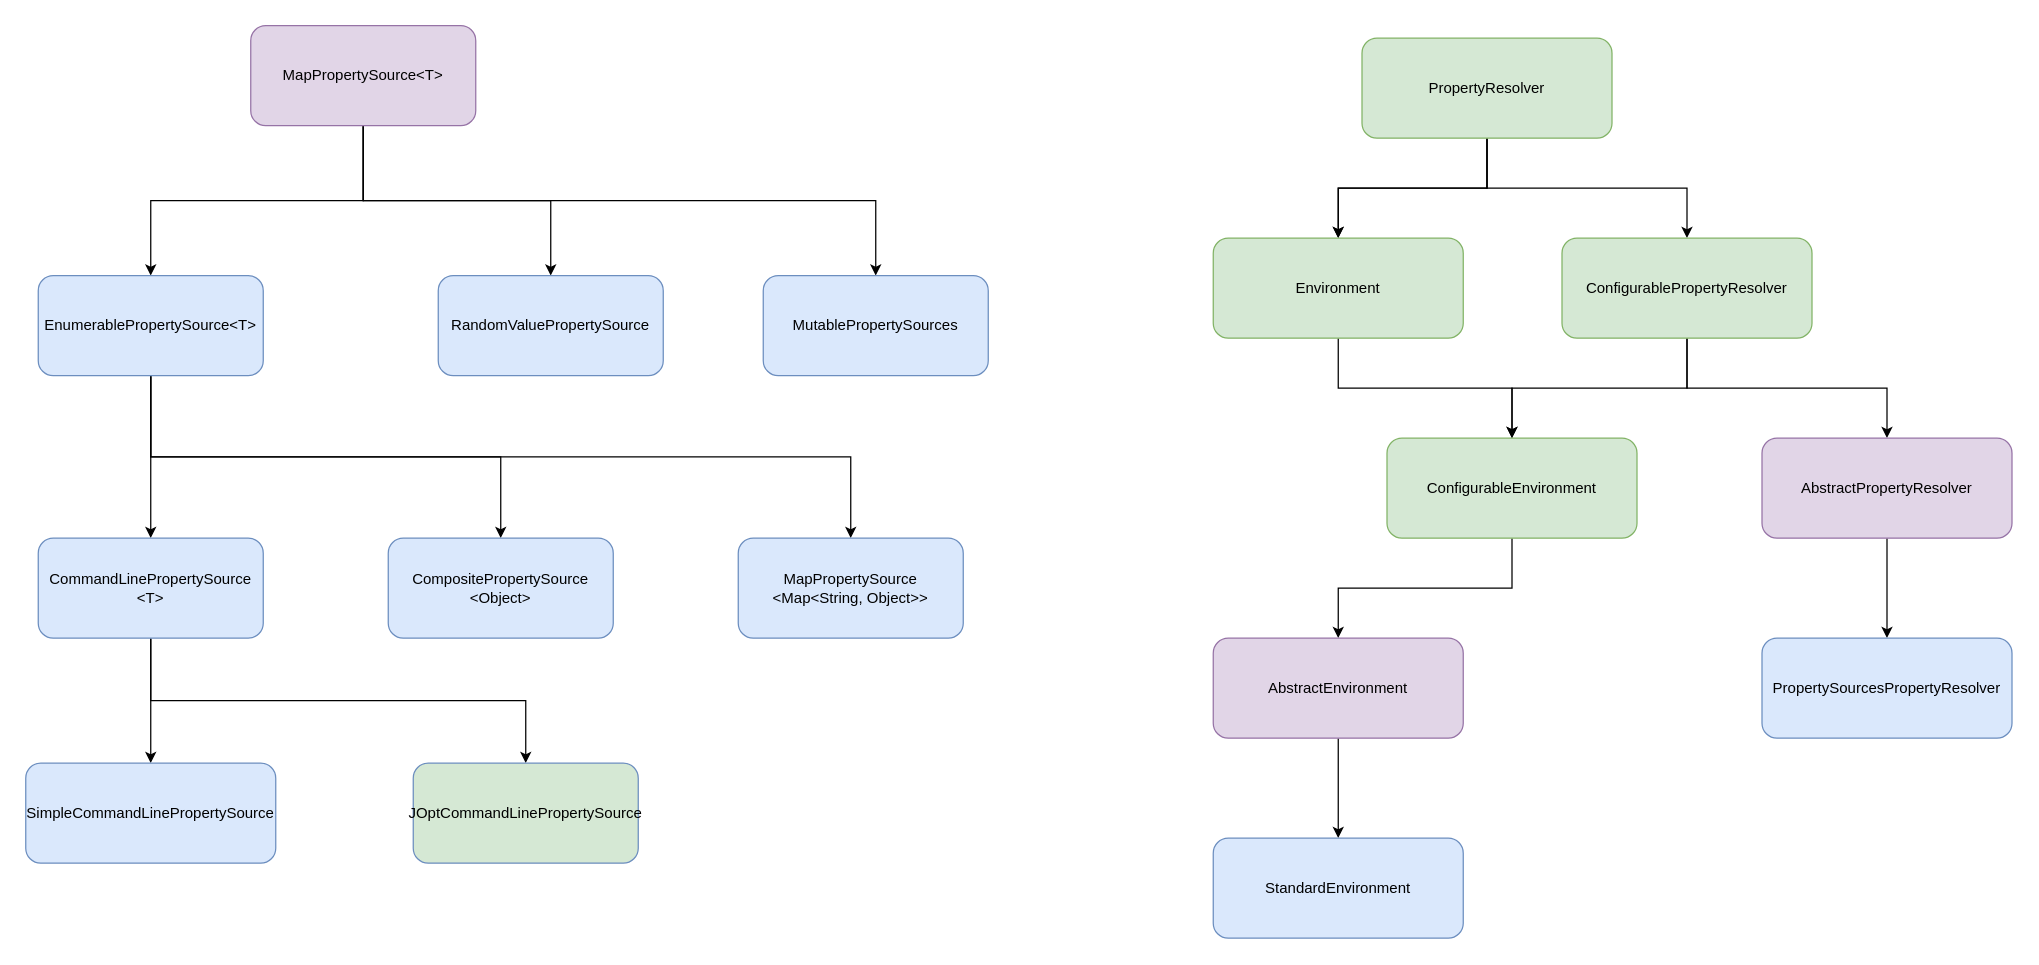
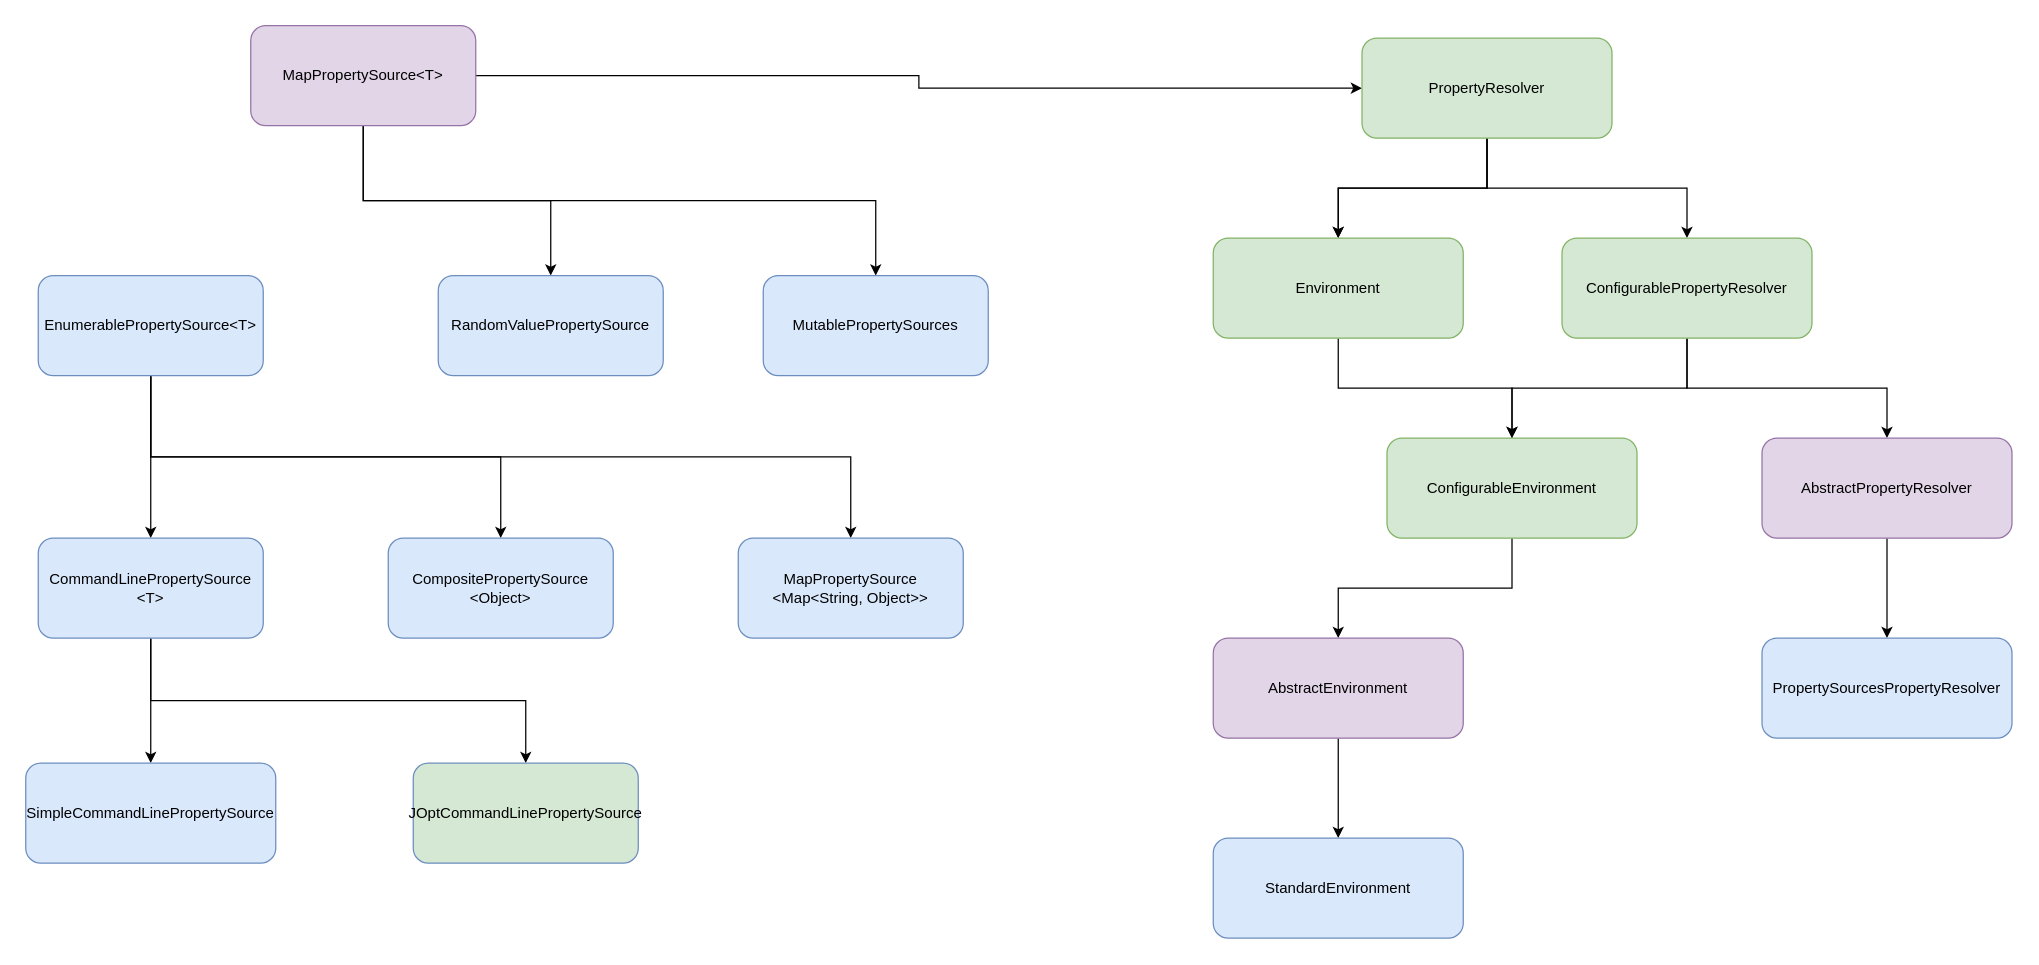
(223, 201) -> (919, 78)
